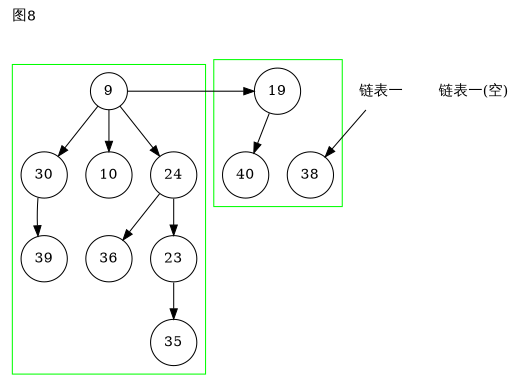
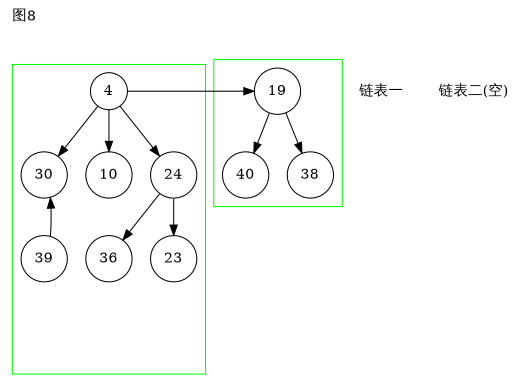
(109, 91) -> (109, 91)
(474, 91) -> (474, 91)
(349, 129) -> (292, 128)
(37, 212) -> (51, 222)
(174, 342) -> none
